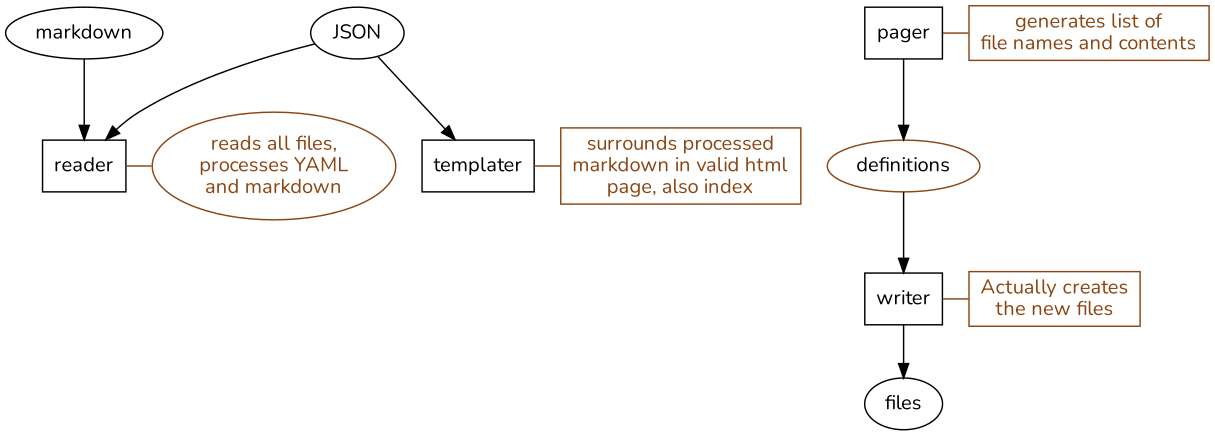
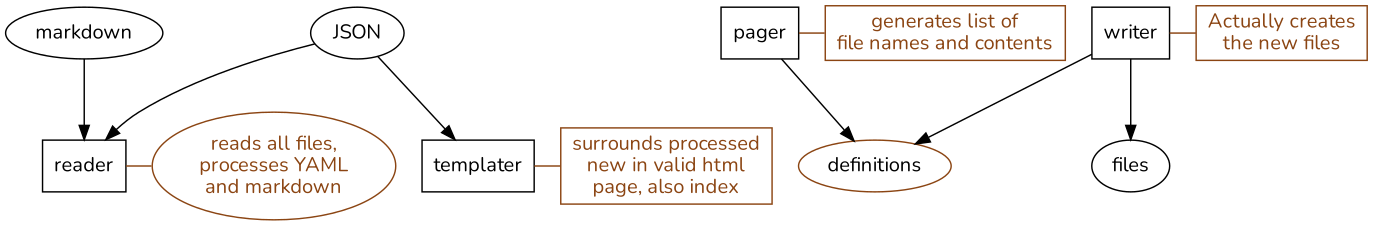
(681, 166) -> (666, 166)
(904, 225) -> (1010, 96)
